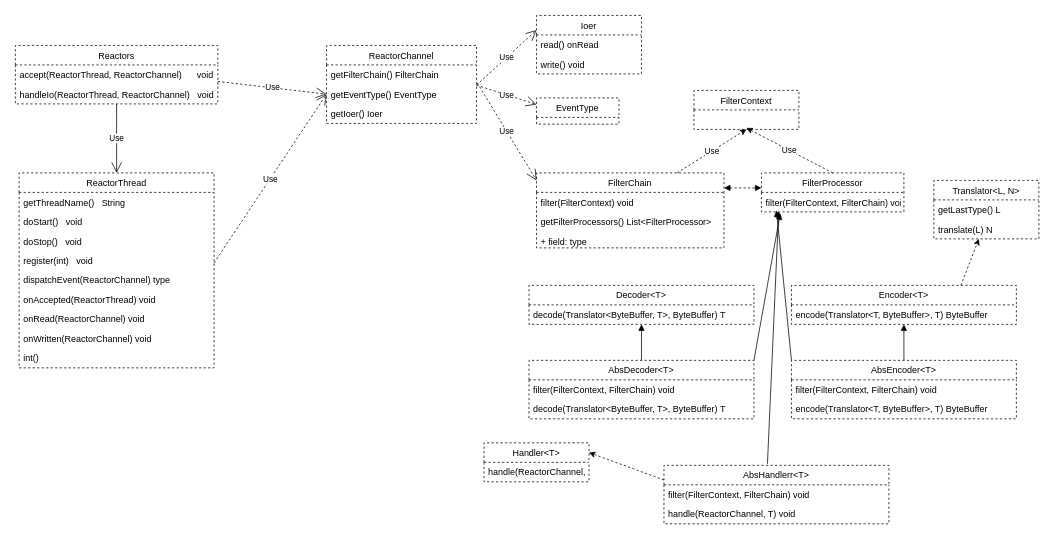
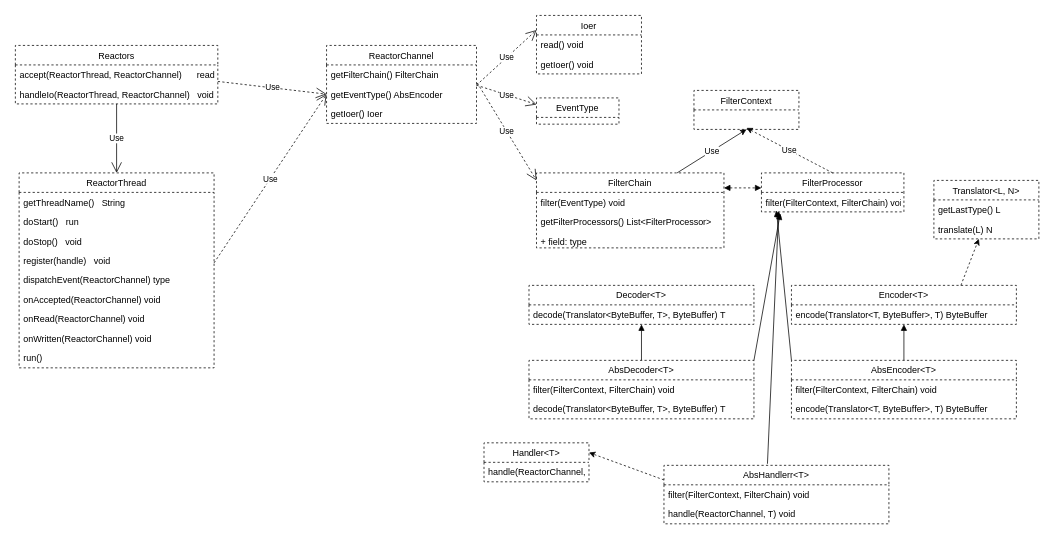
(572, 45) -> (566, 45)
(567, 65) -> (574, 65)
(130, 75) -> (131, 75)
(390, 95) -> (393, 95)
(693, 163) -> (693, 163)
(599, 203) -> (592, 203)
(61, 222) -> (60, 222)
(69, 261) -> (77, 261)
(97, 300) -> (98, 300)
(35, 359) -> (36, 359)
